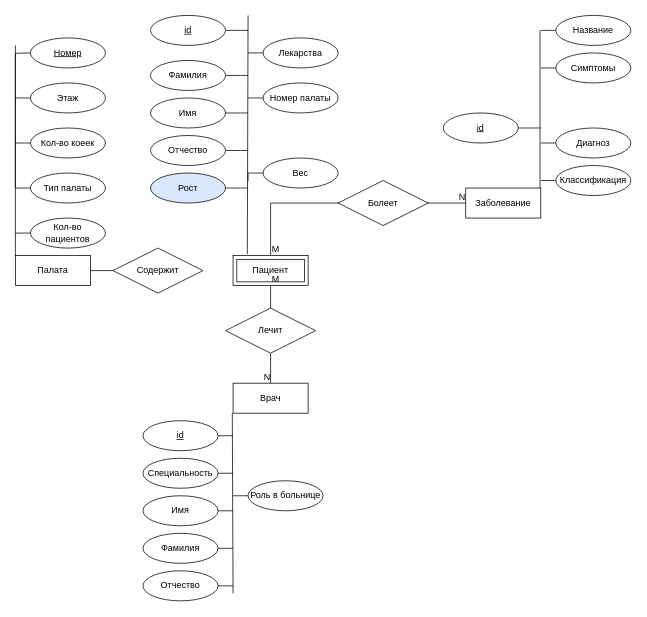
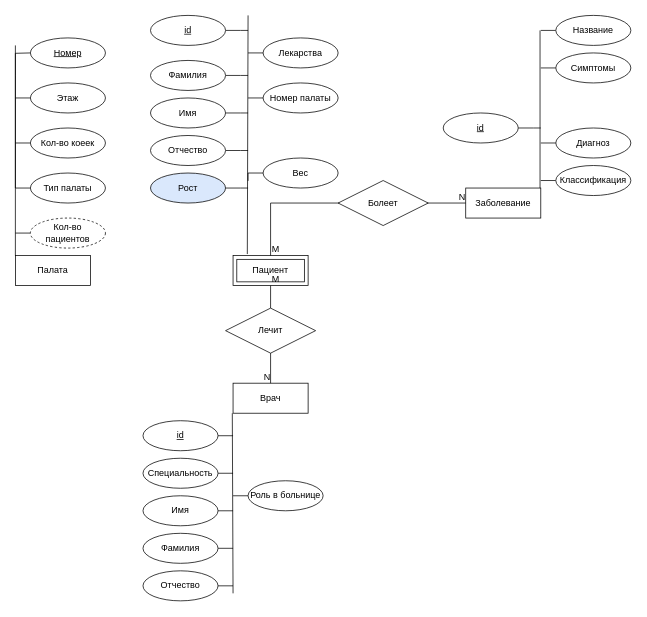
(68, 233) -> (68, 233)
(102, 270) -> none
(158, 270) -> none
